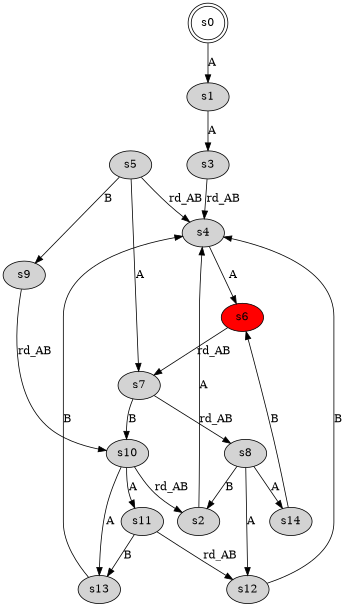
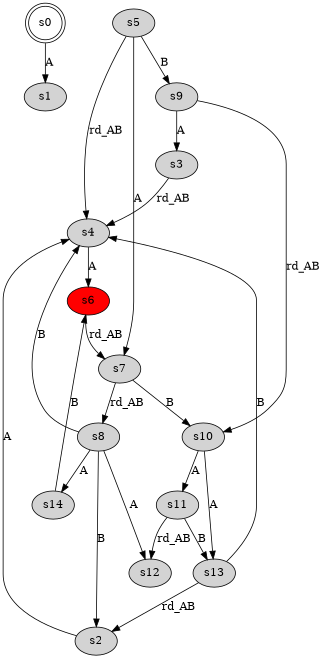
(208, 127) -> (177, 127)
(334, 398) -> (34, 348)
(152, 491) -> (159, 605)
